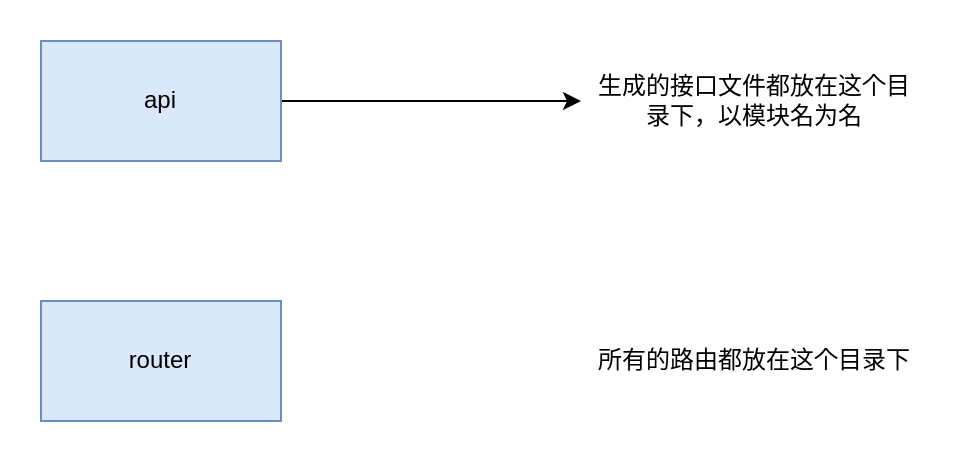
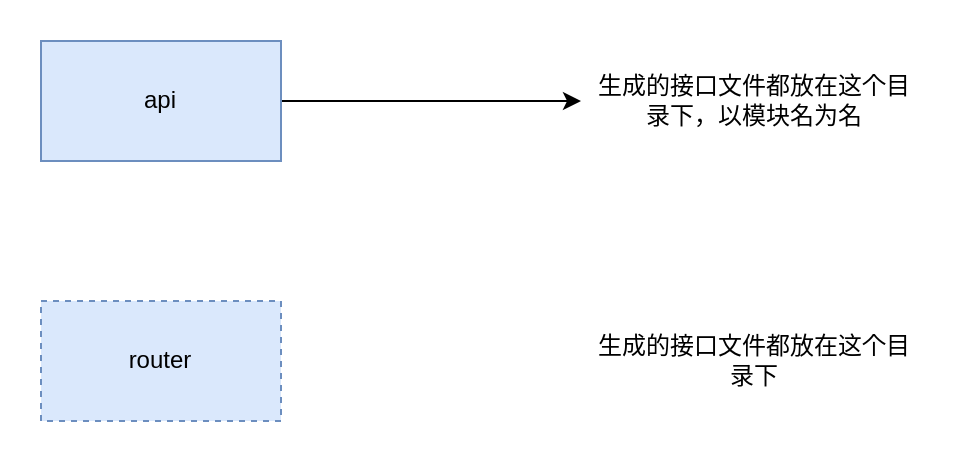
(161, 361) -> (161, 361)
(755, 361) -> (755, 361)
